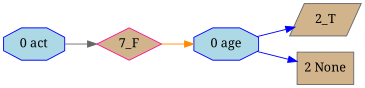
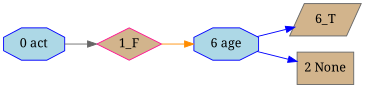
(325, 20) -> (325, 20)
(129, 44) -> (129, 44)
(226, 44) -> (226, 44)
